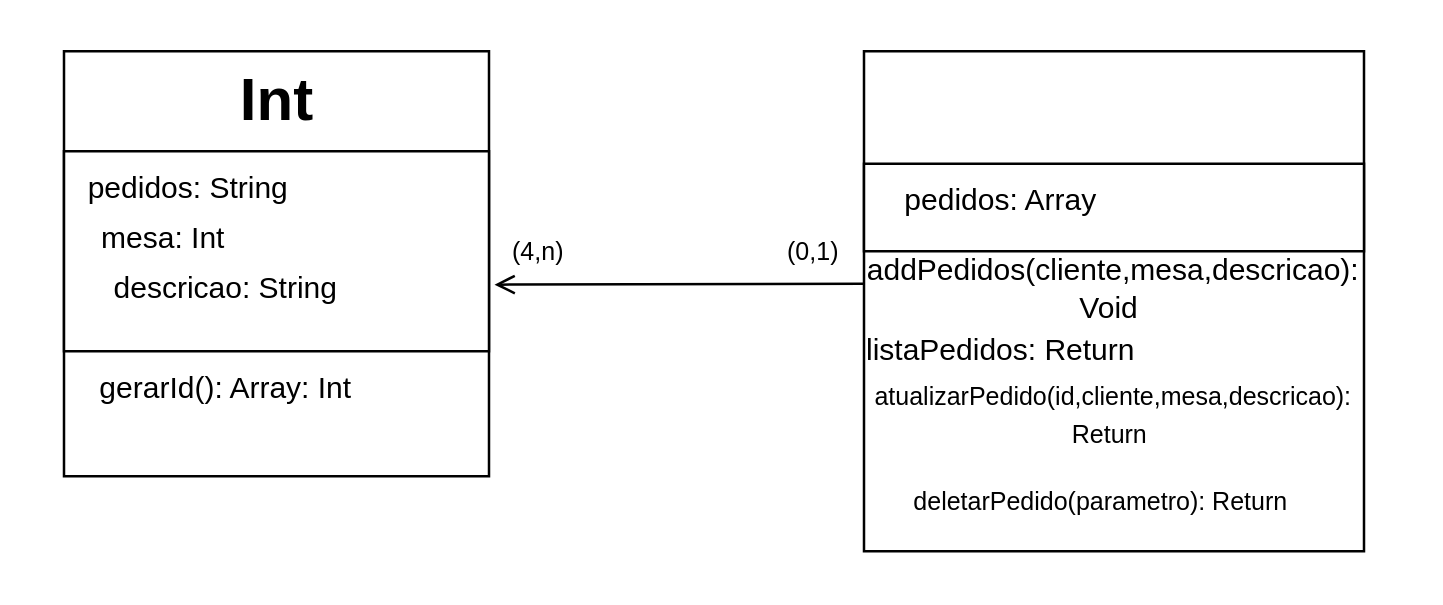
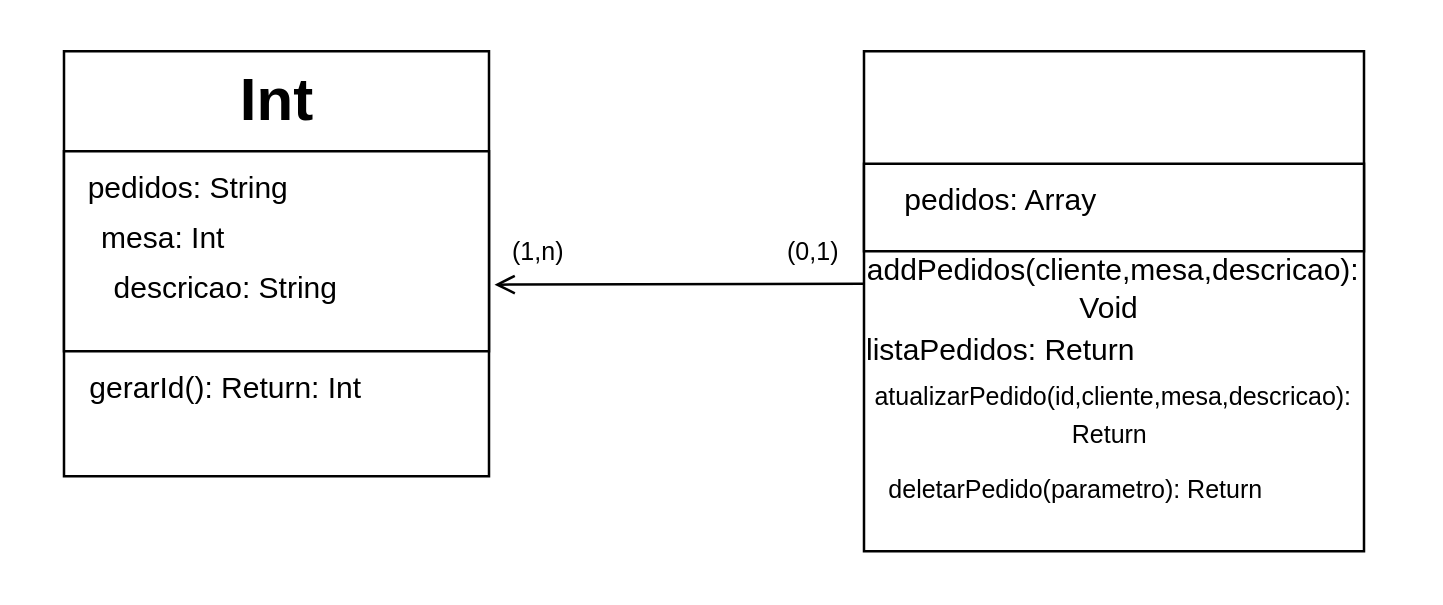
(539, 251) -> (539, 251)
(226, 389) -> (226, 389)
(1101, 501) -> (1076, 489)
